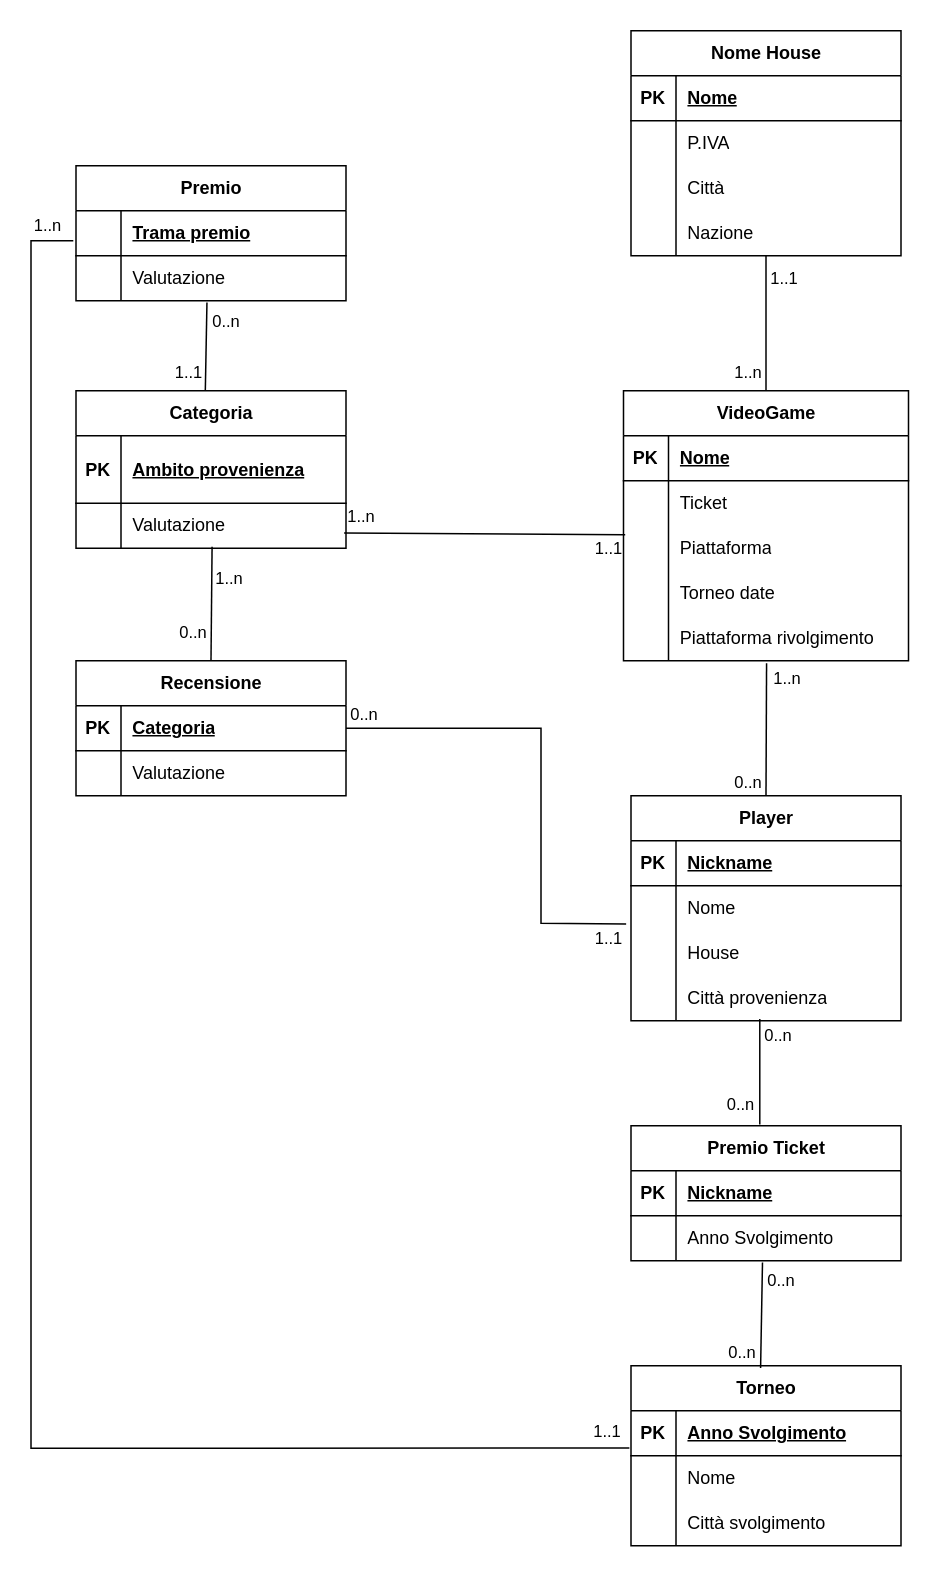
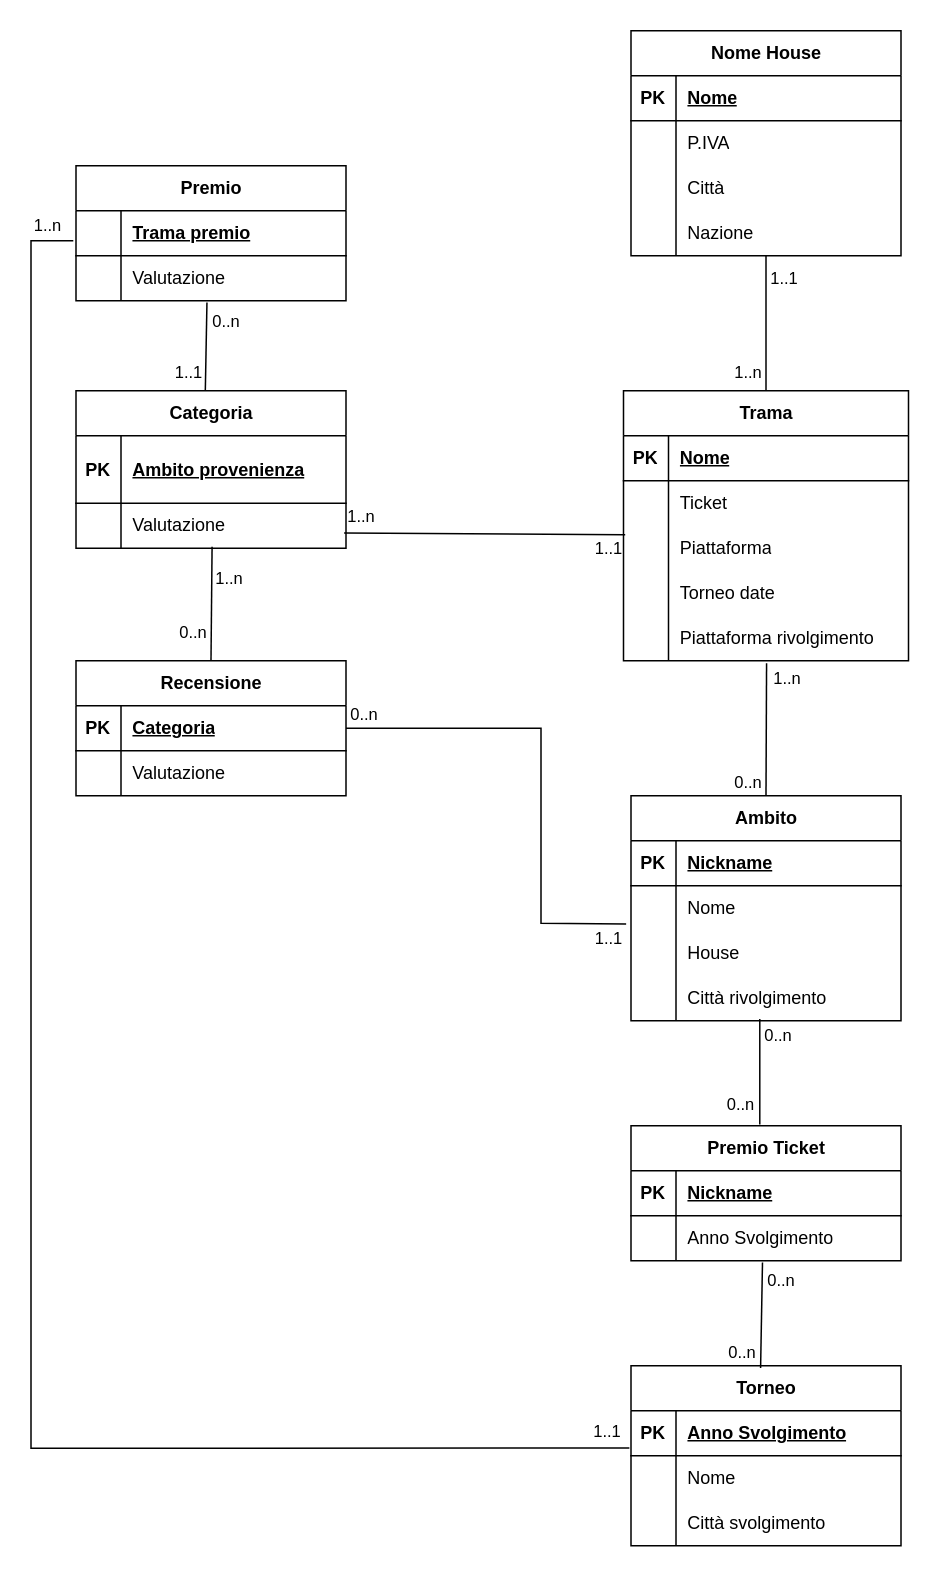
(767, 413) -> (767, 413)
(767, 818) -> (767, 818)
(766, 998) -> (767, 998)
